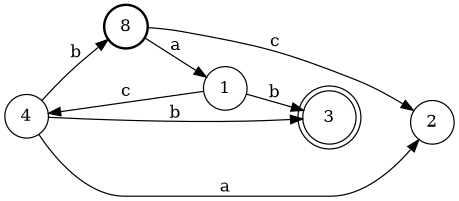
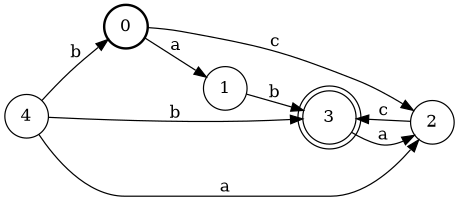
(126, 27) -> (126, 27)
(132, 102) -> none
none -> (390, 120)
none -> (377, 144)
